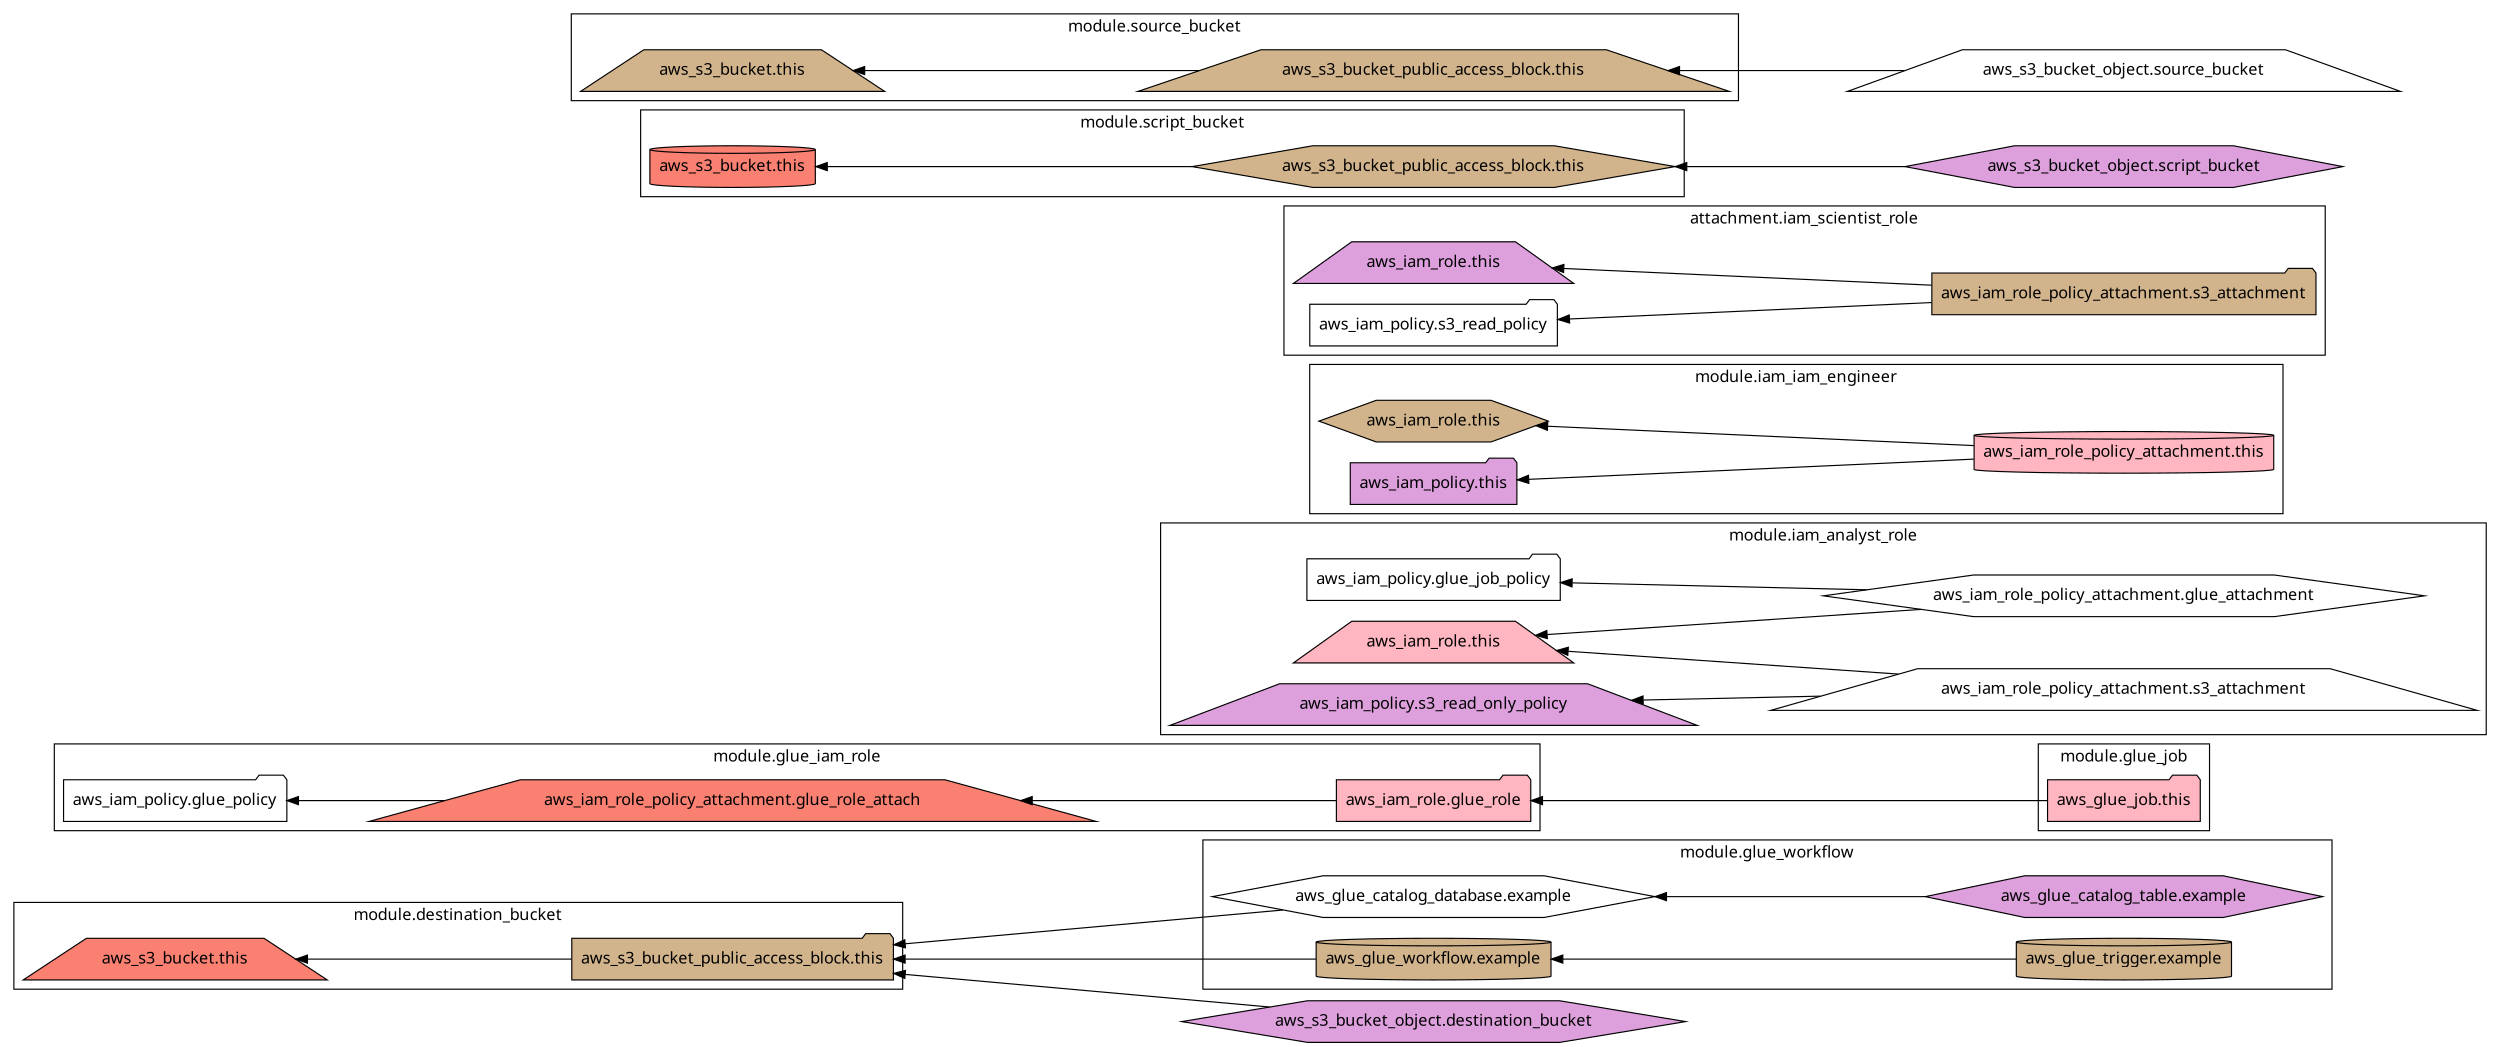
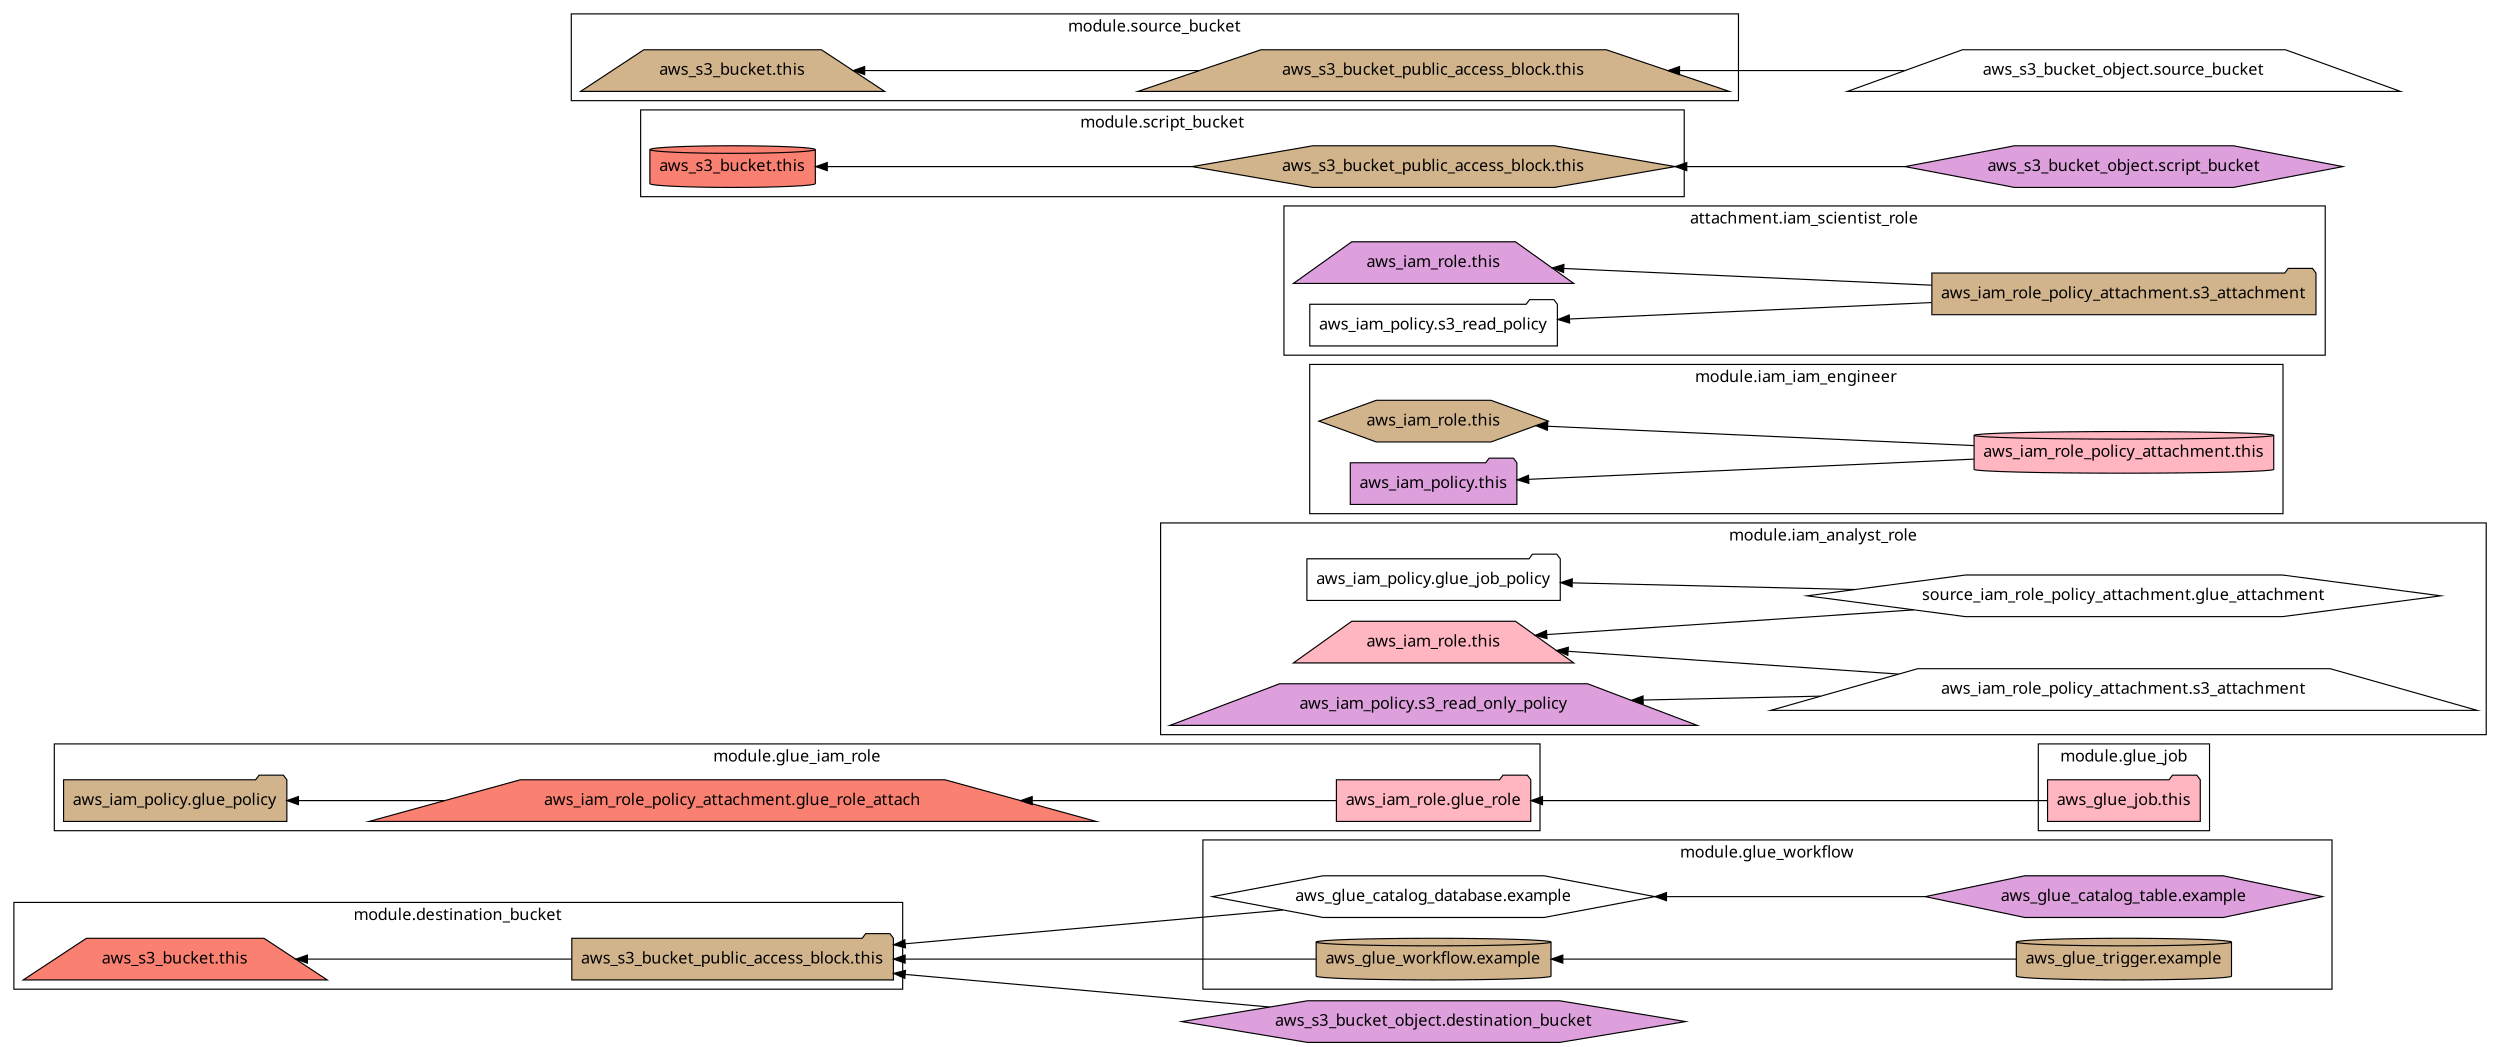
(2124, 596) -> (2124, 596)
(175, 801) -> (175, 801)
